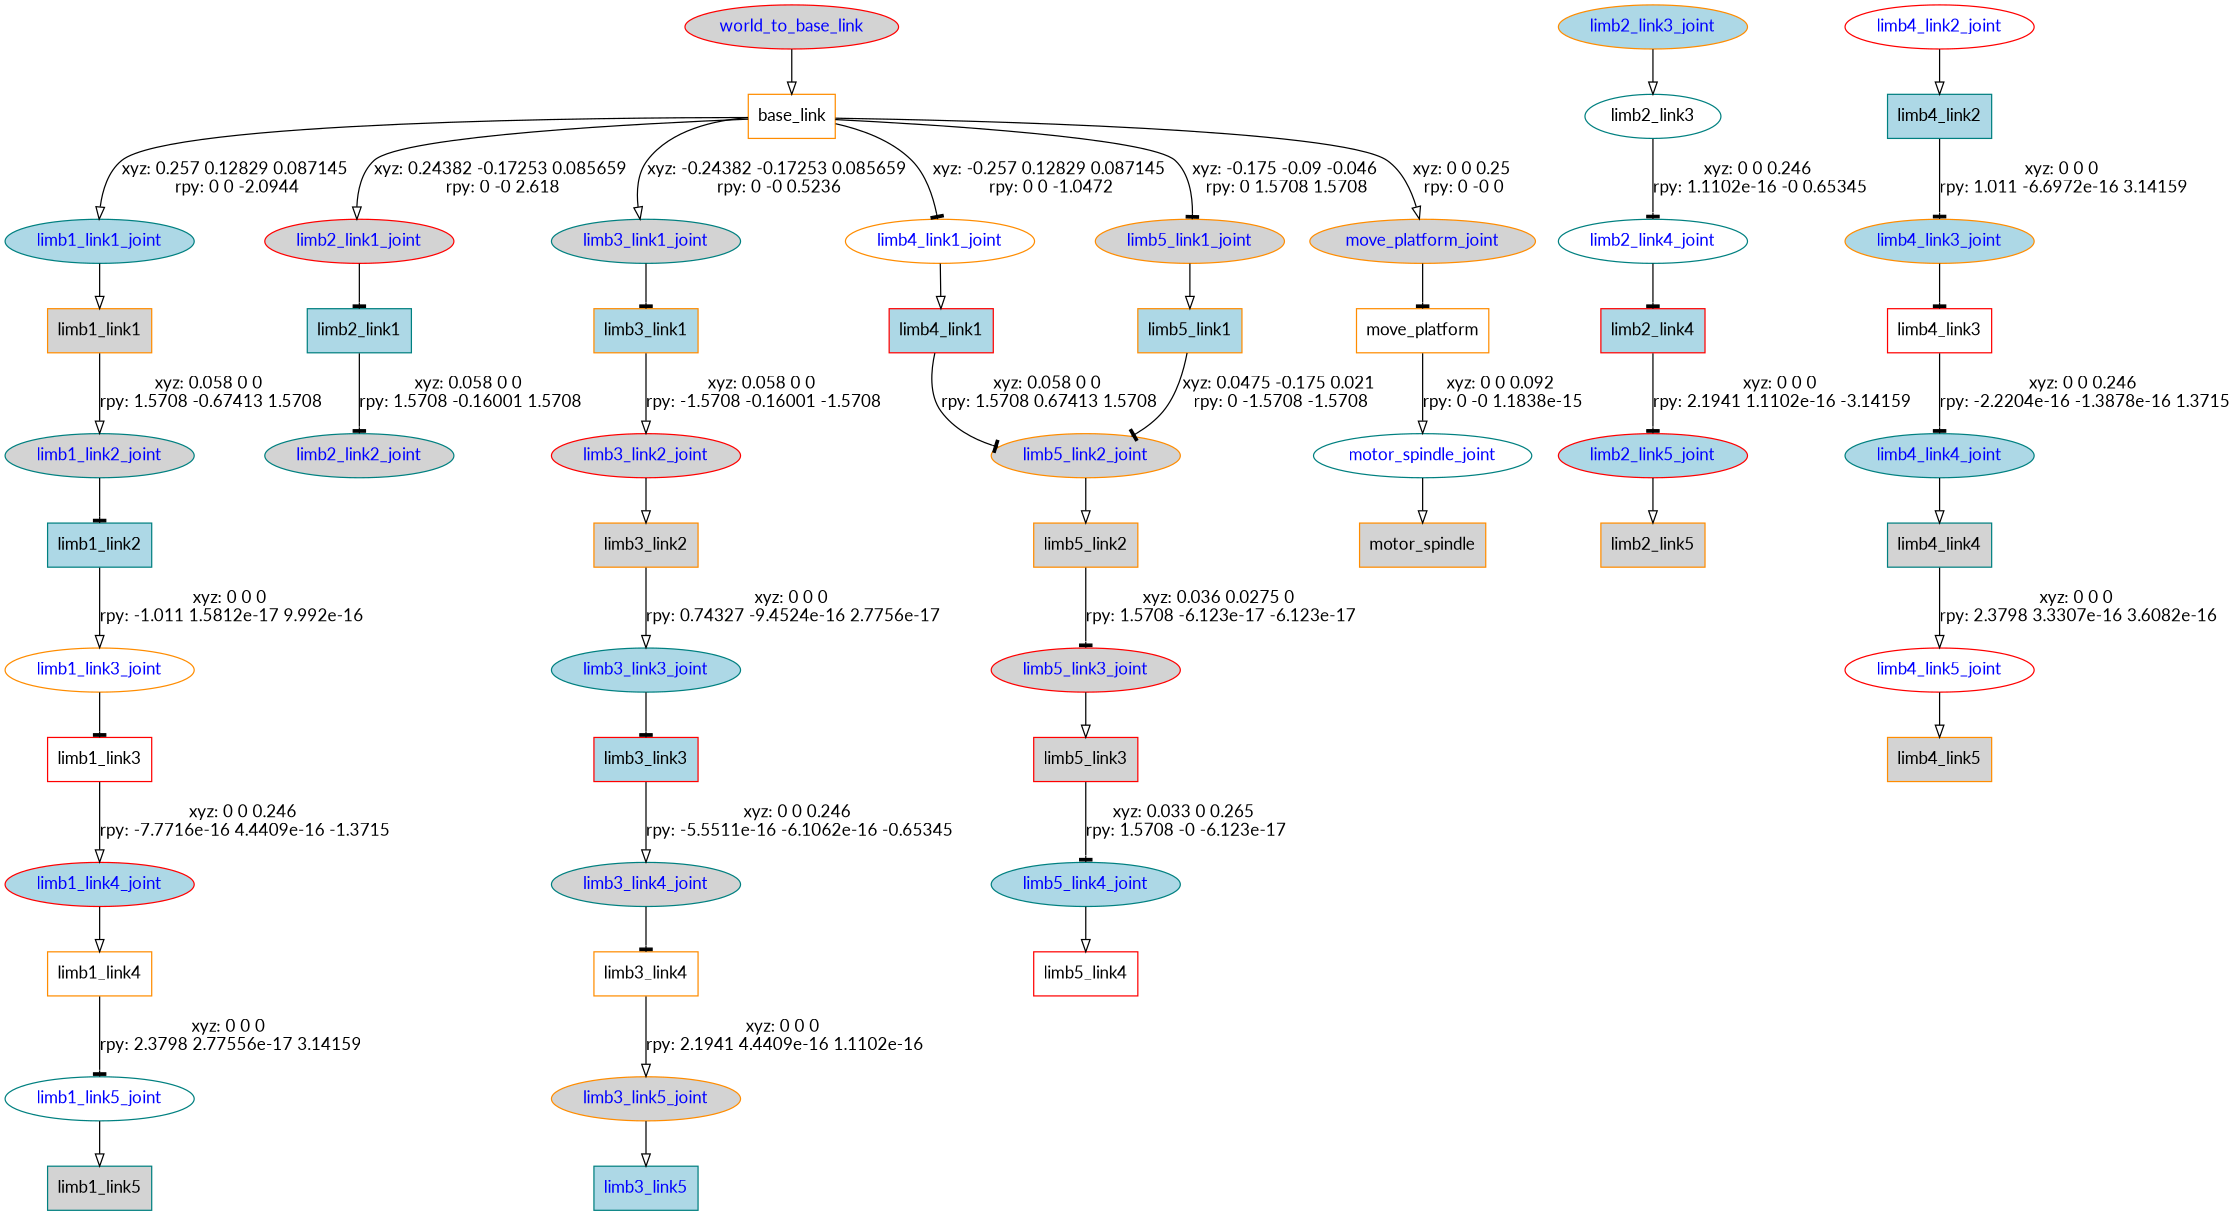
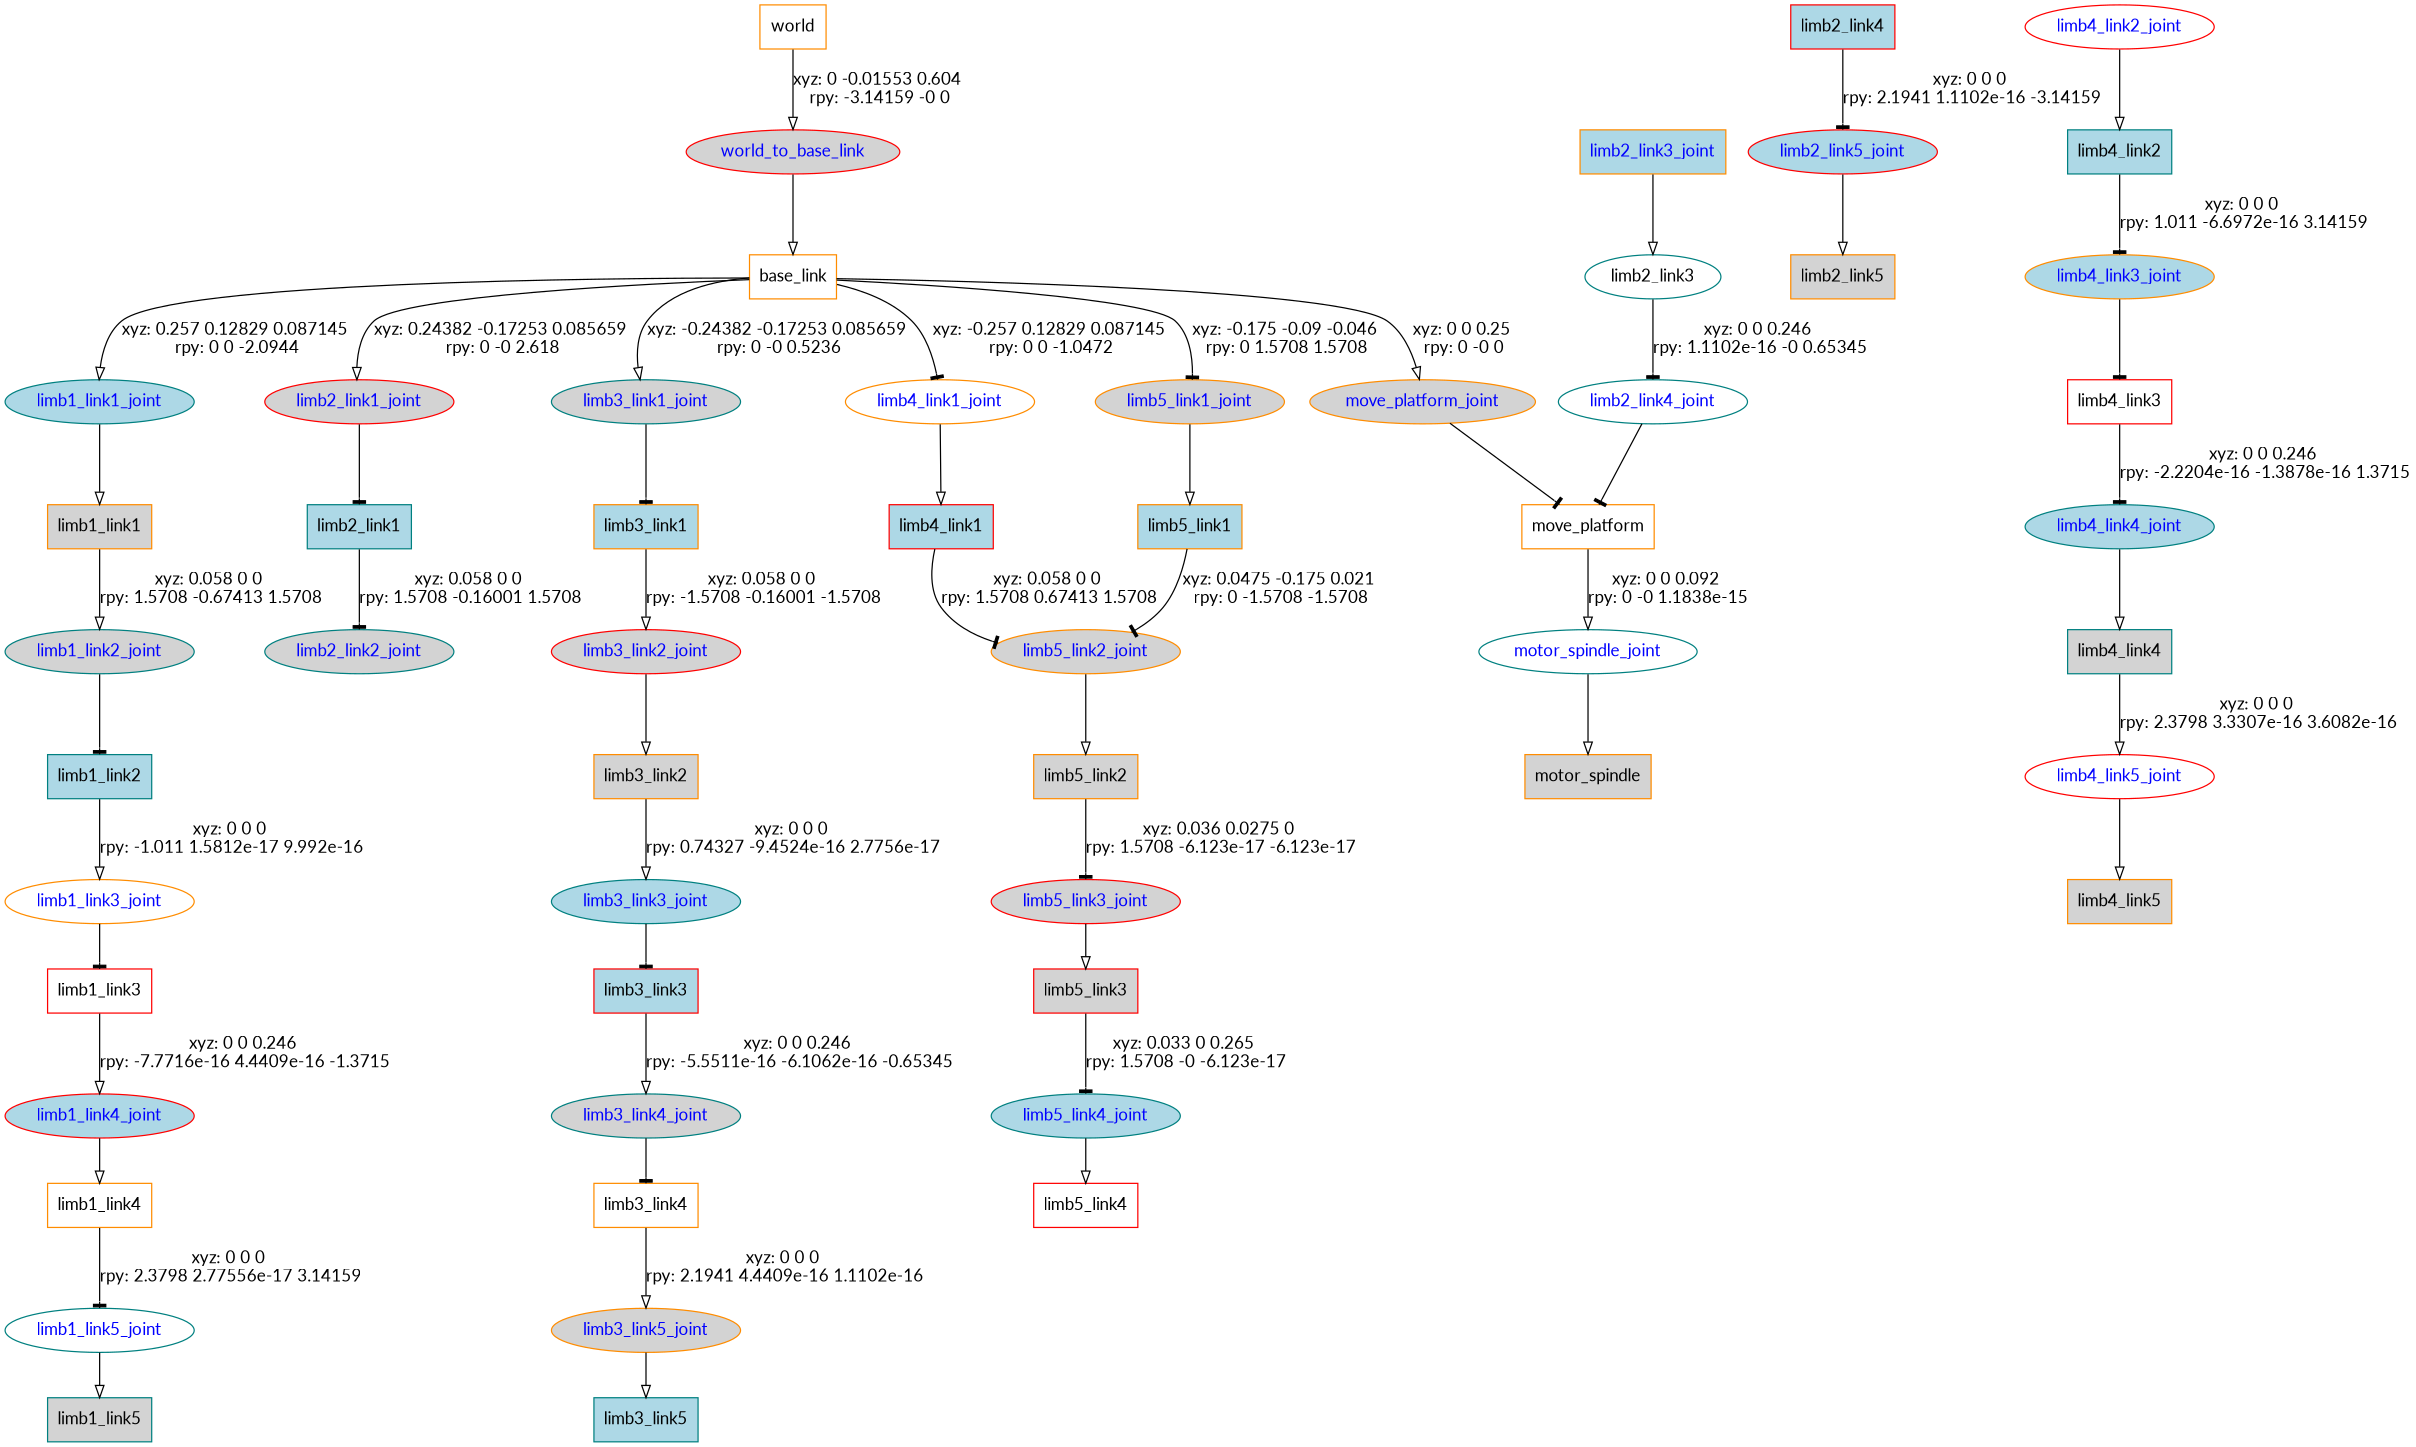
none -> (793, 27)
(1653, 27) -> (1653, 152)
(1653, 283) -> (1622, 461)
(646, 1188) -> (646, 1420)
